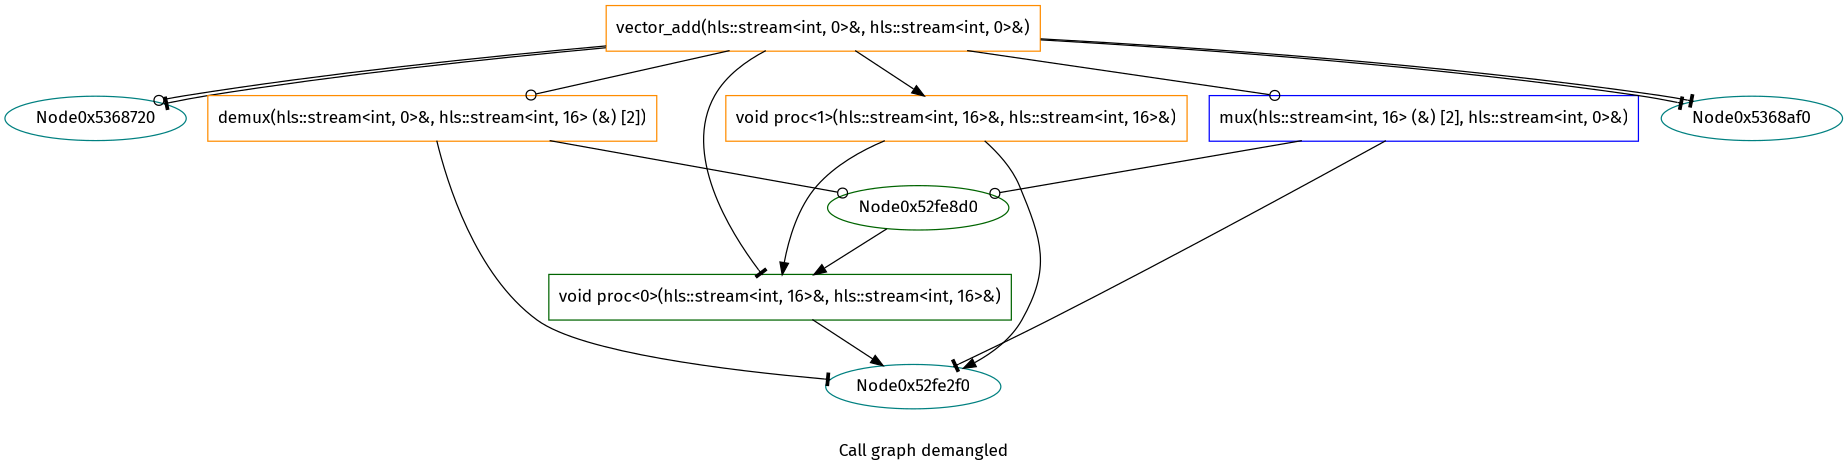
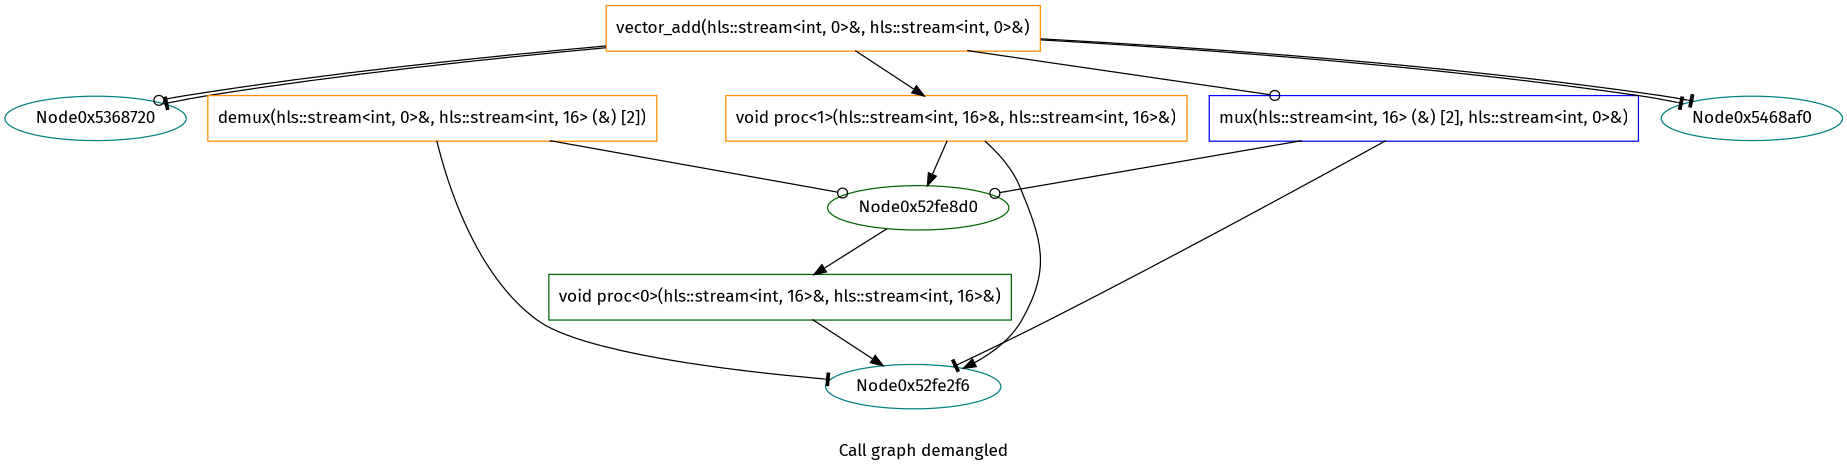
(633, 72) -> none
(1752, 118) -> (1752, 118)
(705, 154) -> none
(822, 181) -> (940, 157)
(913, 387) -> (913, 387)
